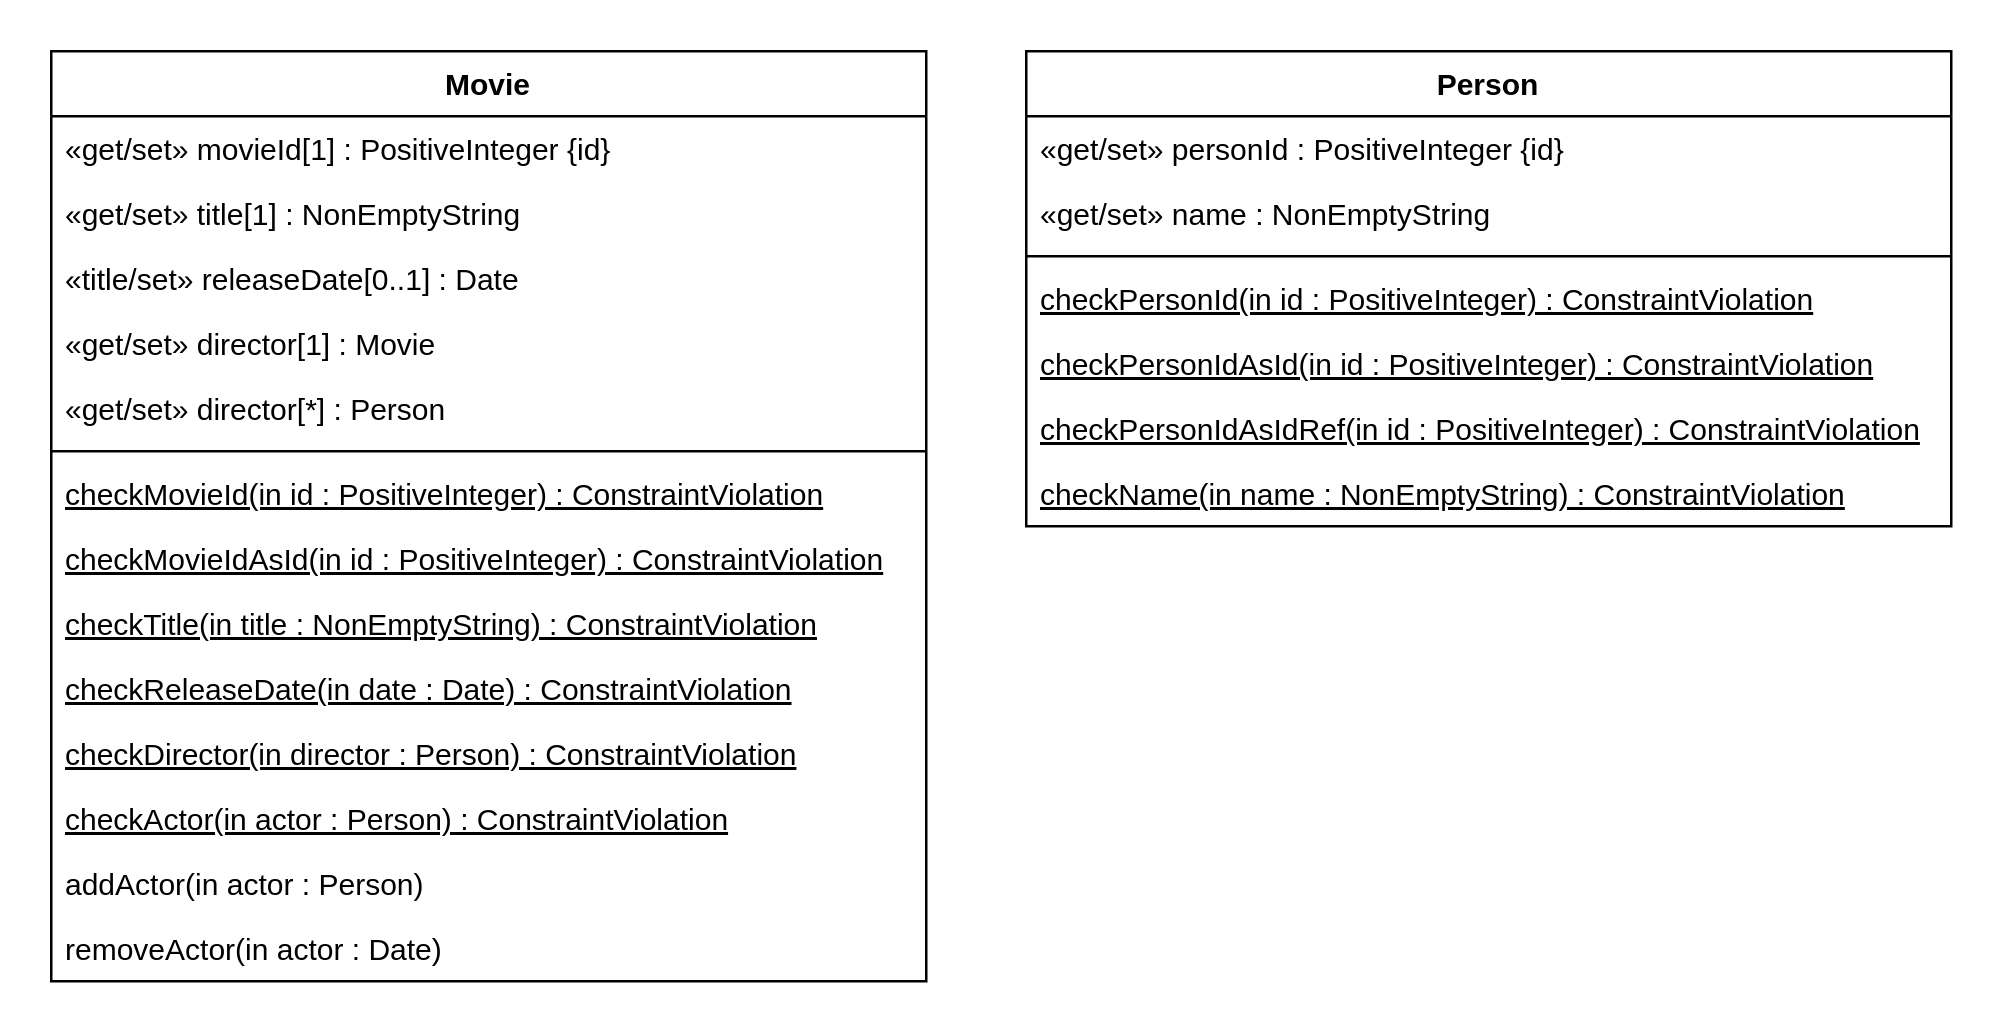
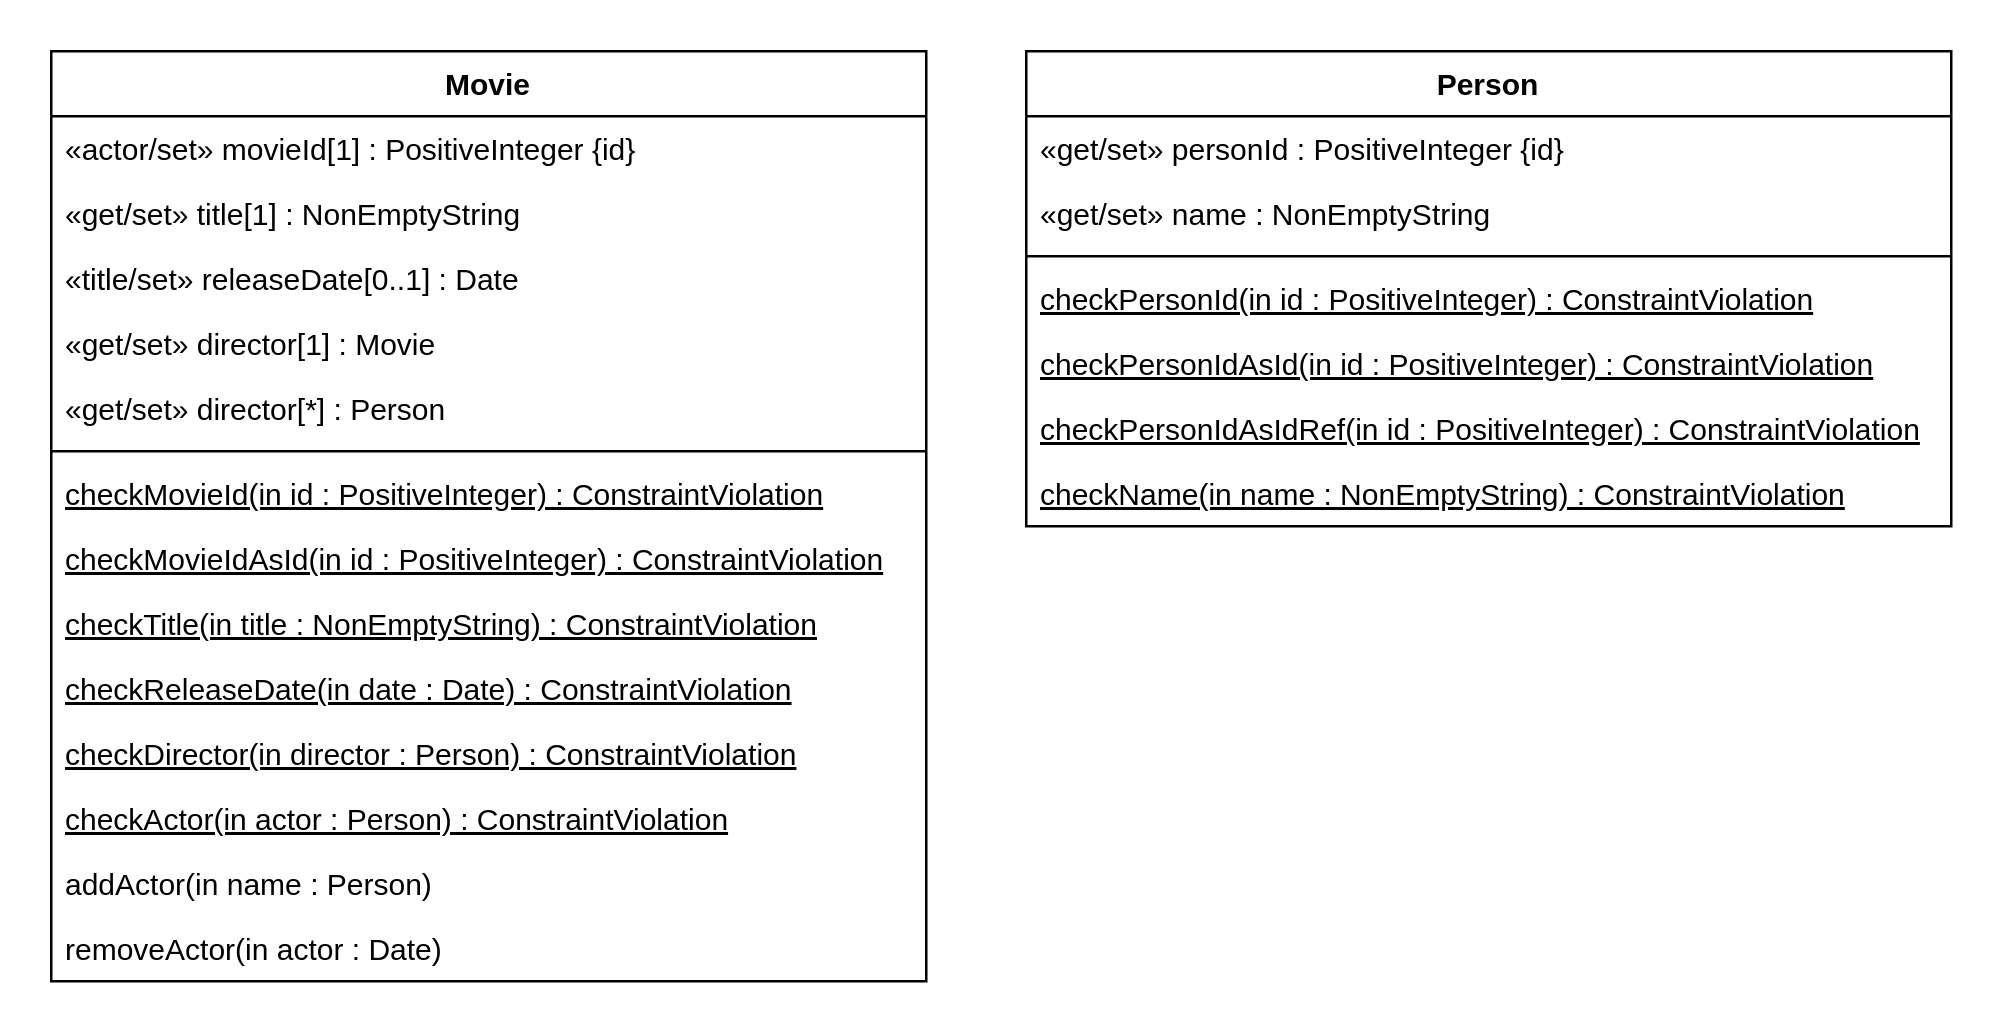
(391, 150) -> (408, 150)
(272, 885) -> (264, 885)
